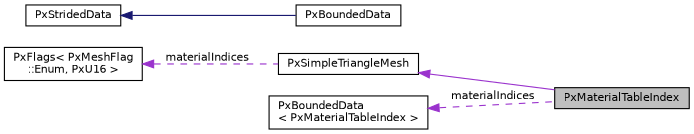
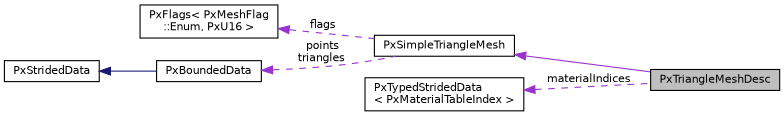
(206, 58) -> (321, 25)
none -> (335, 66)
(622, 98) -> (715, 80)
(348, 112) -> (444, 94)
